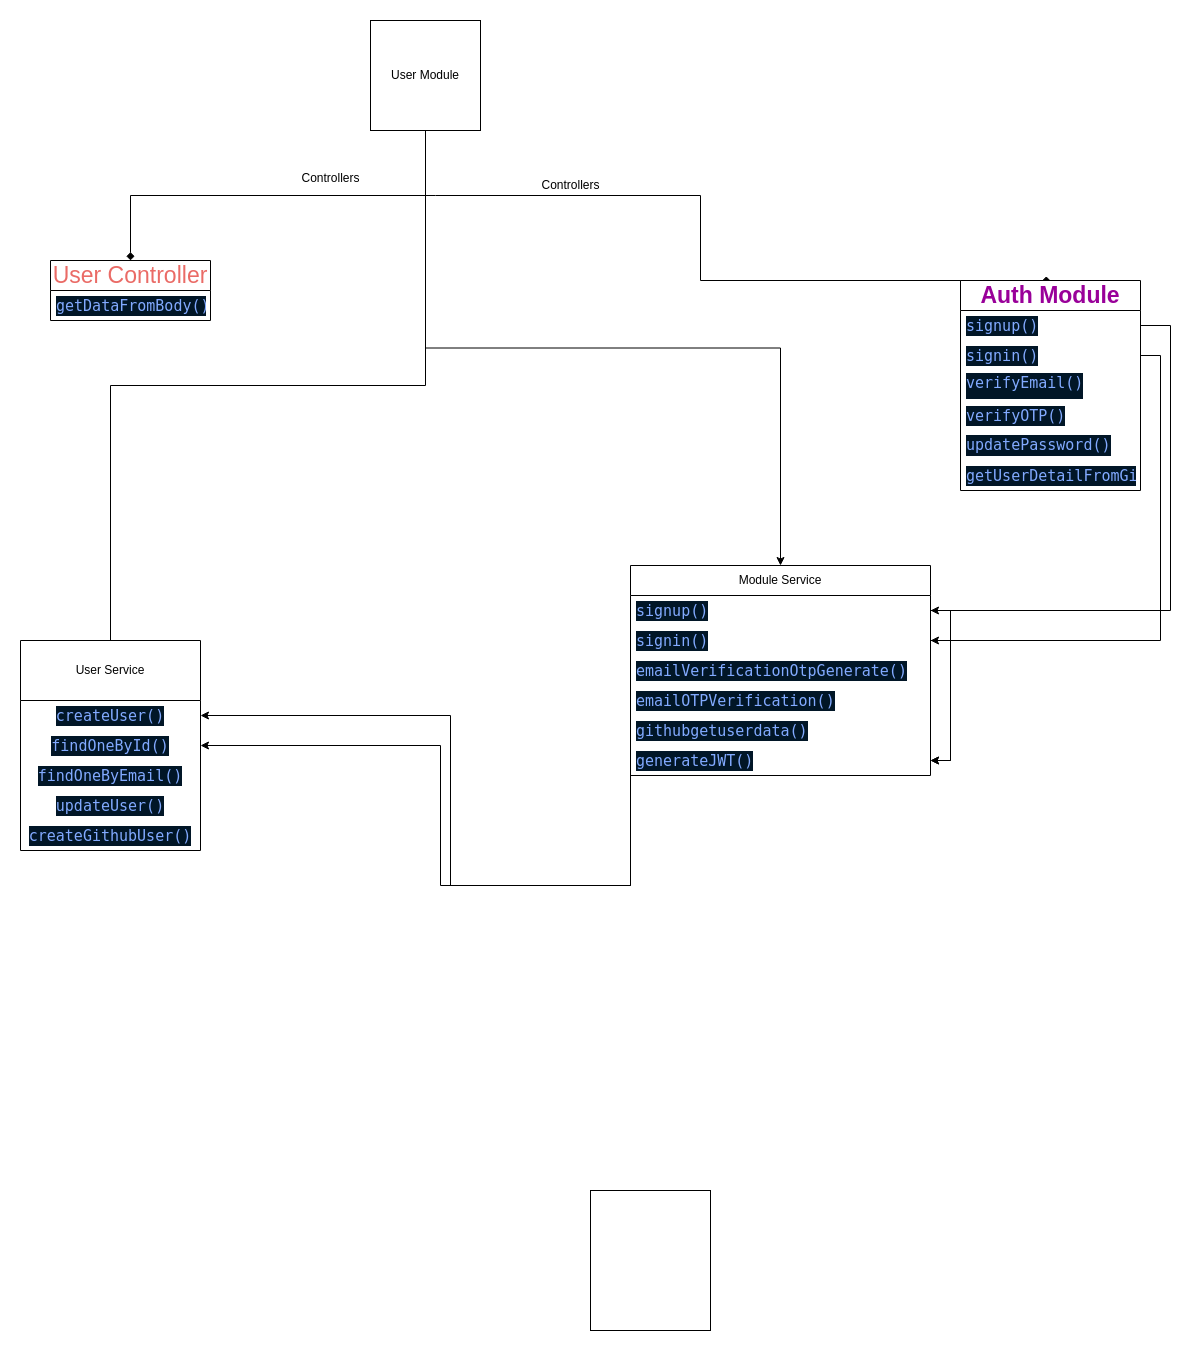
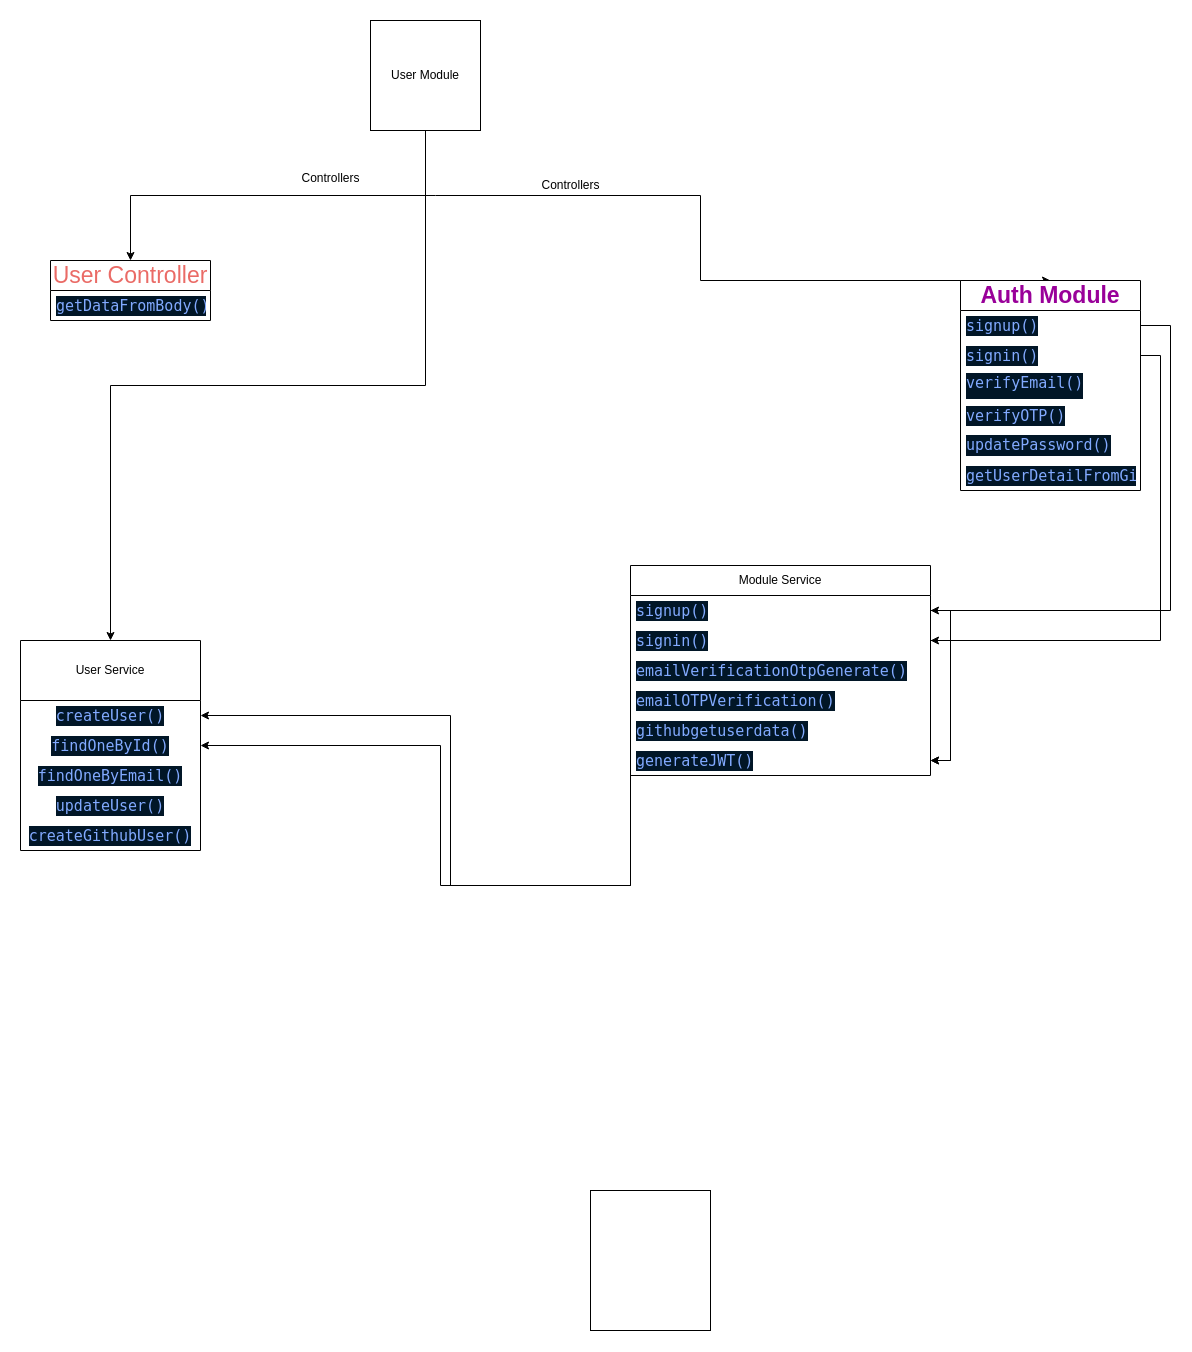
(131, 252) -> (131, 252)
(1042, 281) -> (1042, 281)
(710, 348) -> none
(111, 635) -> (111, 632)
